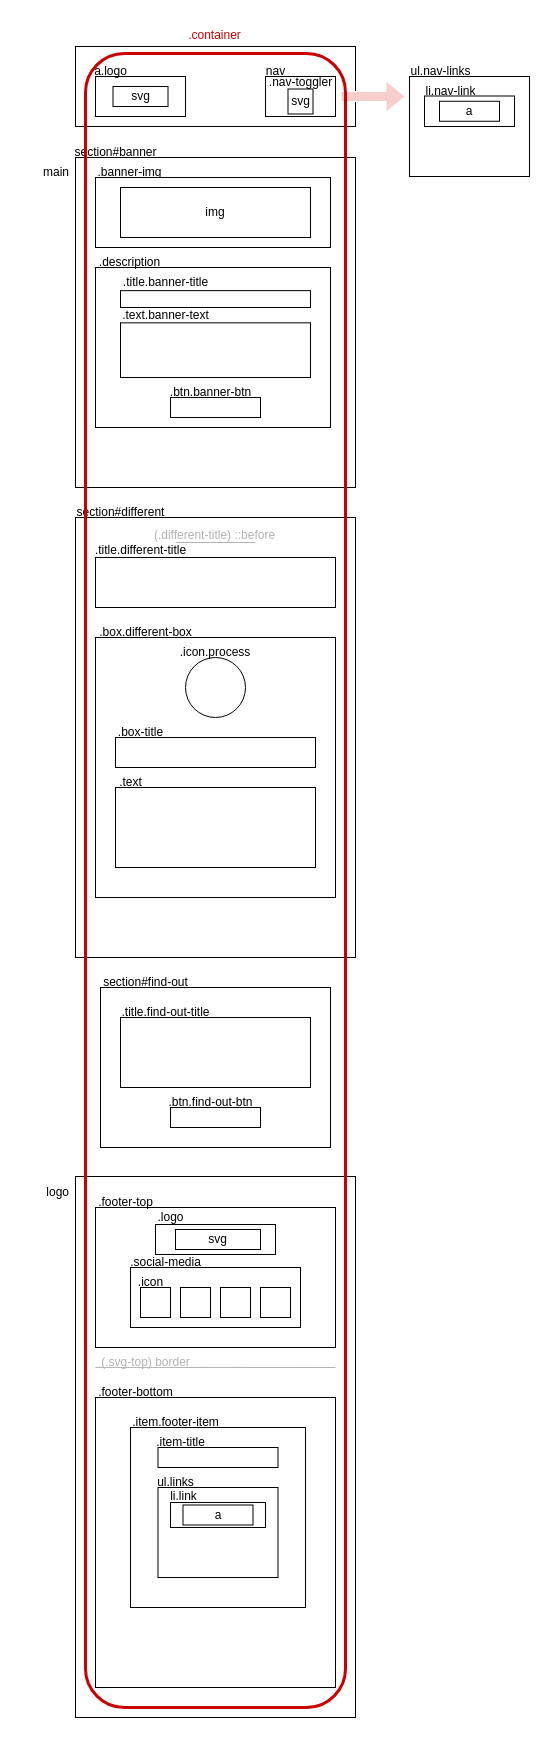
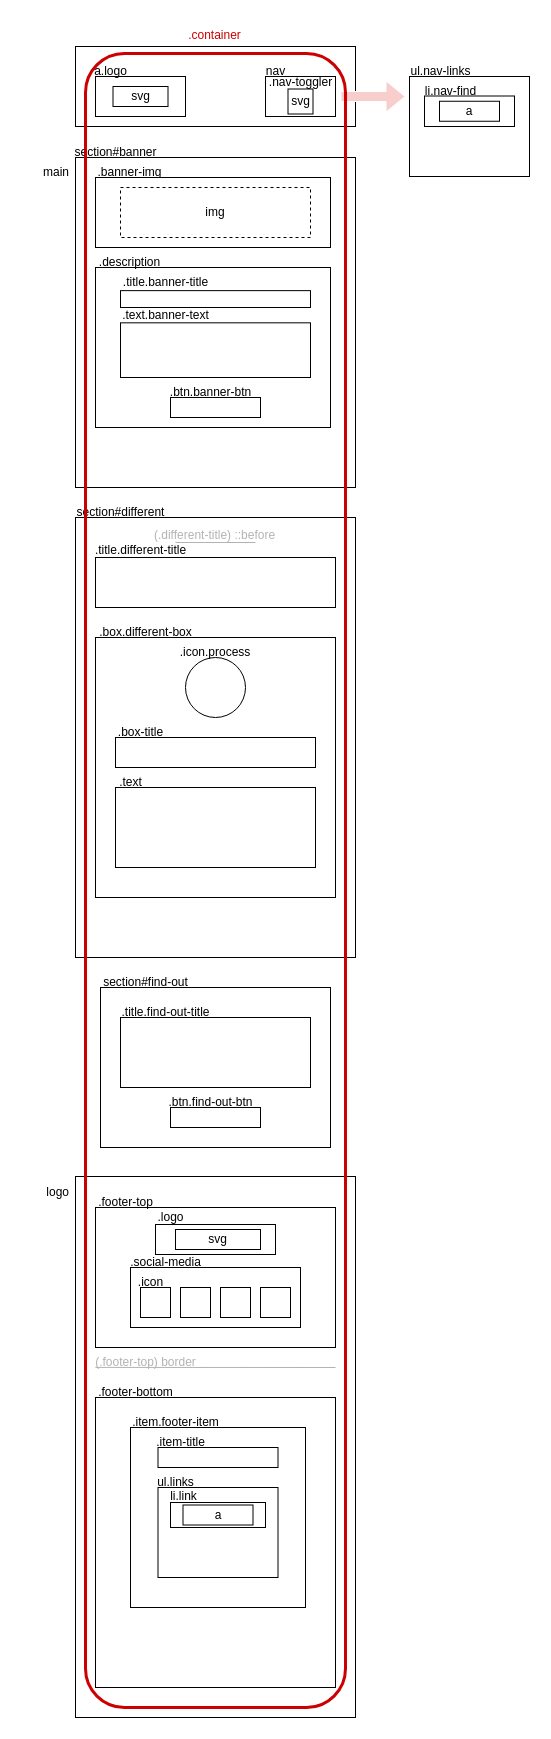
(451, 92) -> (451, 92)
(216, 213) -> (216, 213)
(146, 1363) -> (146, 1363)
